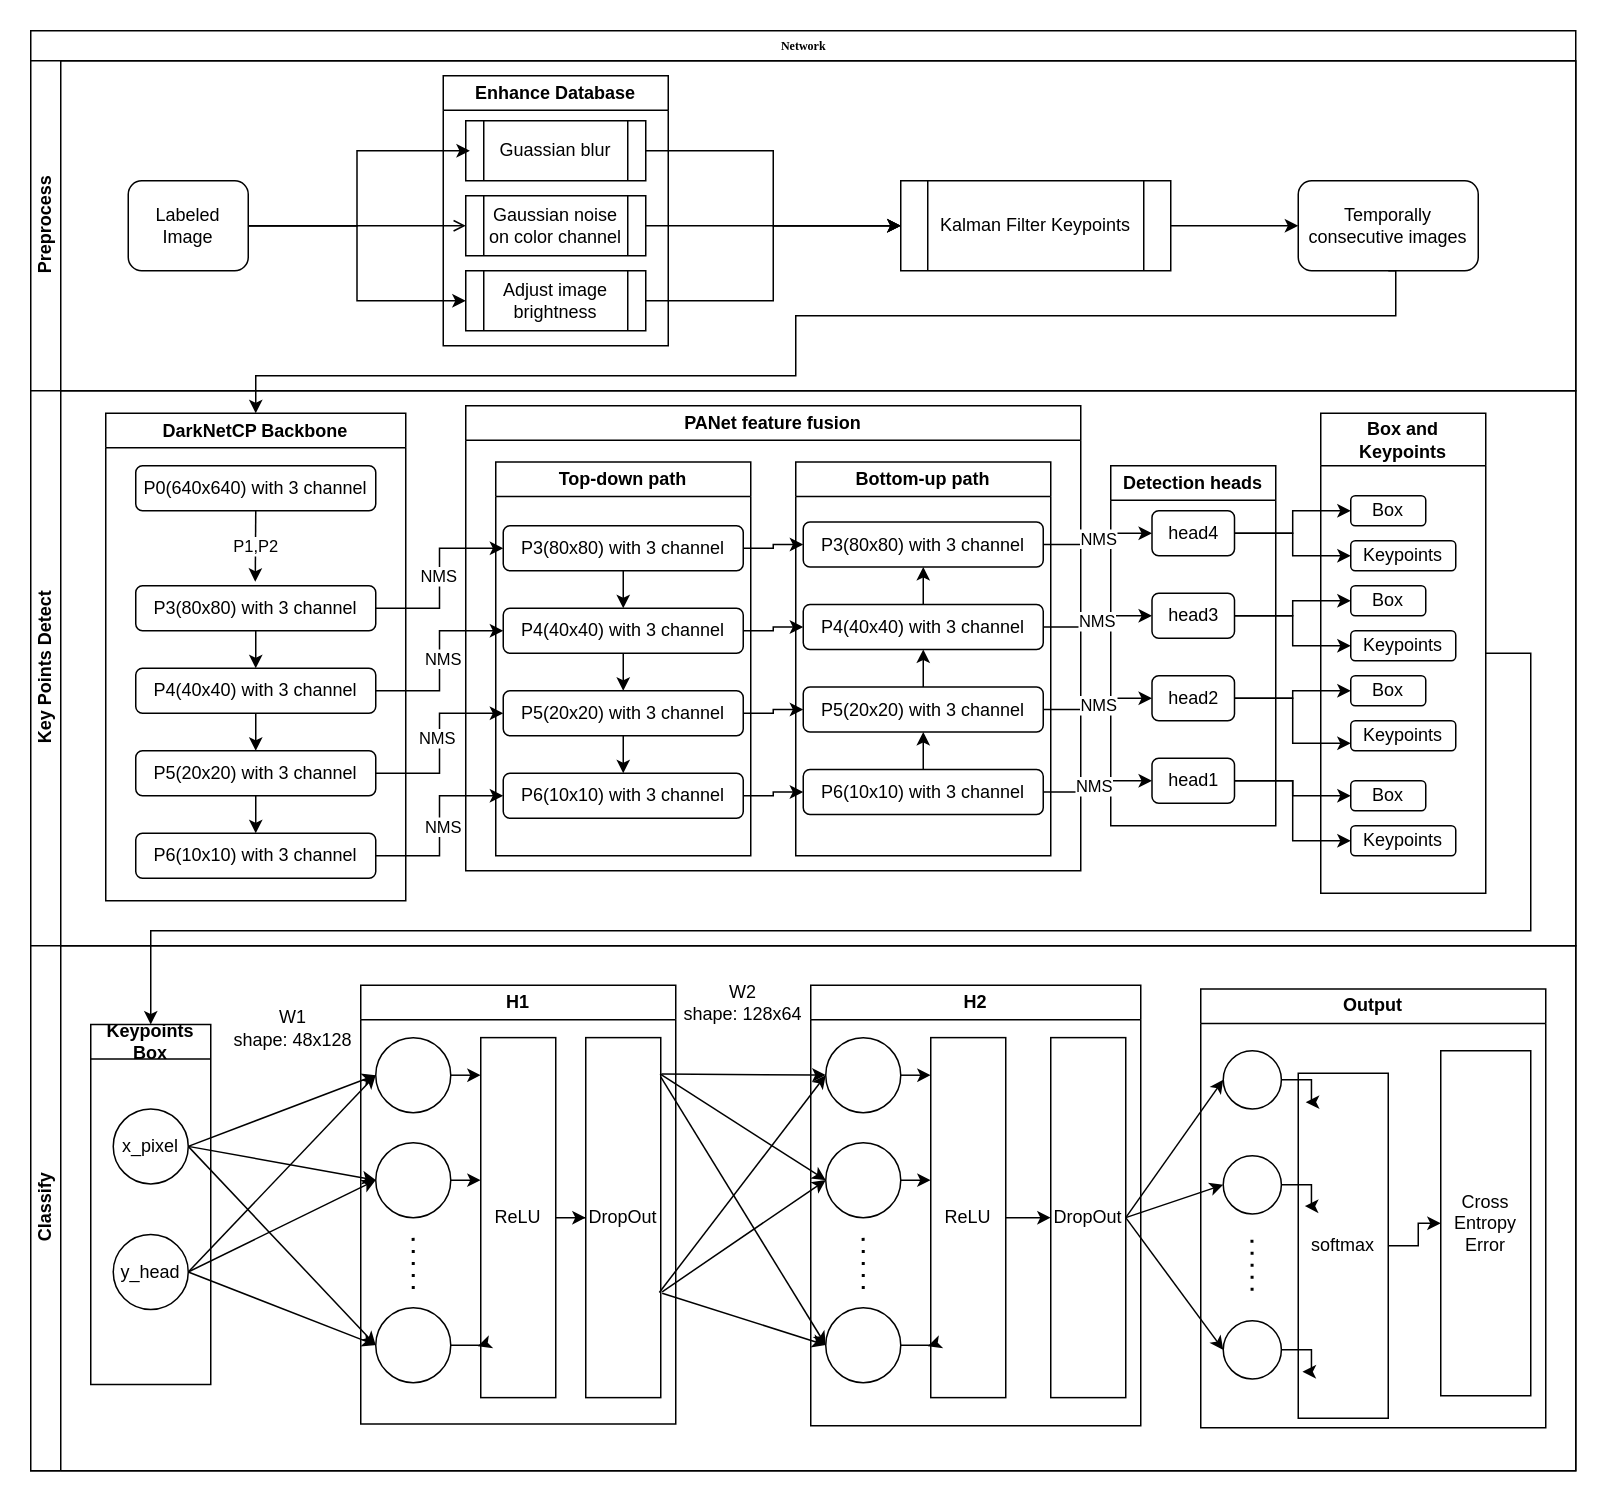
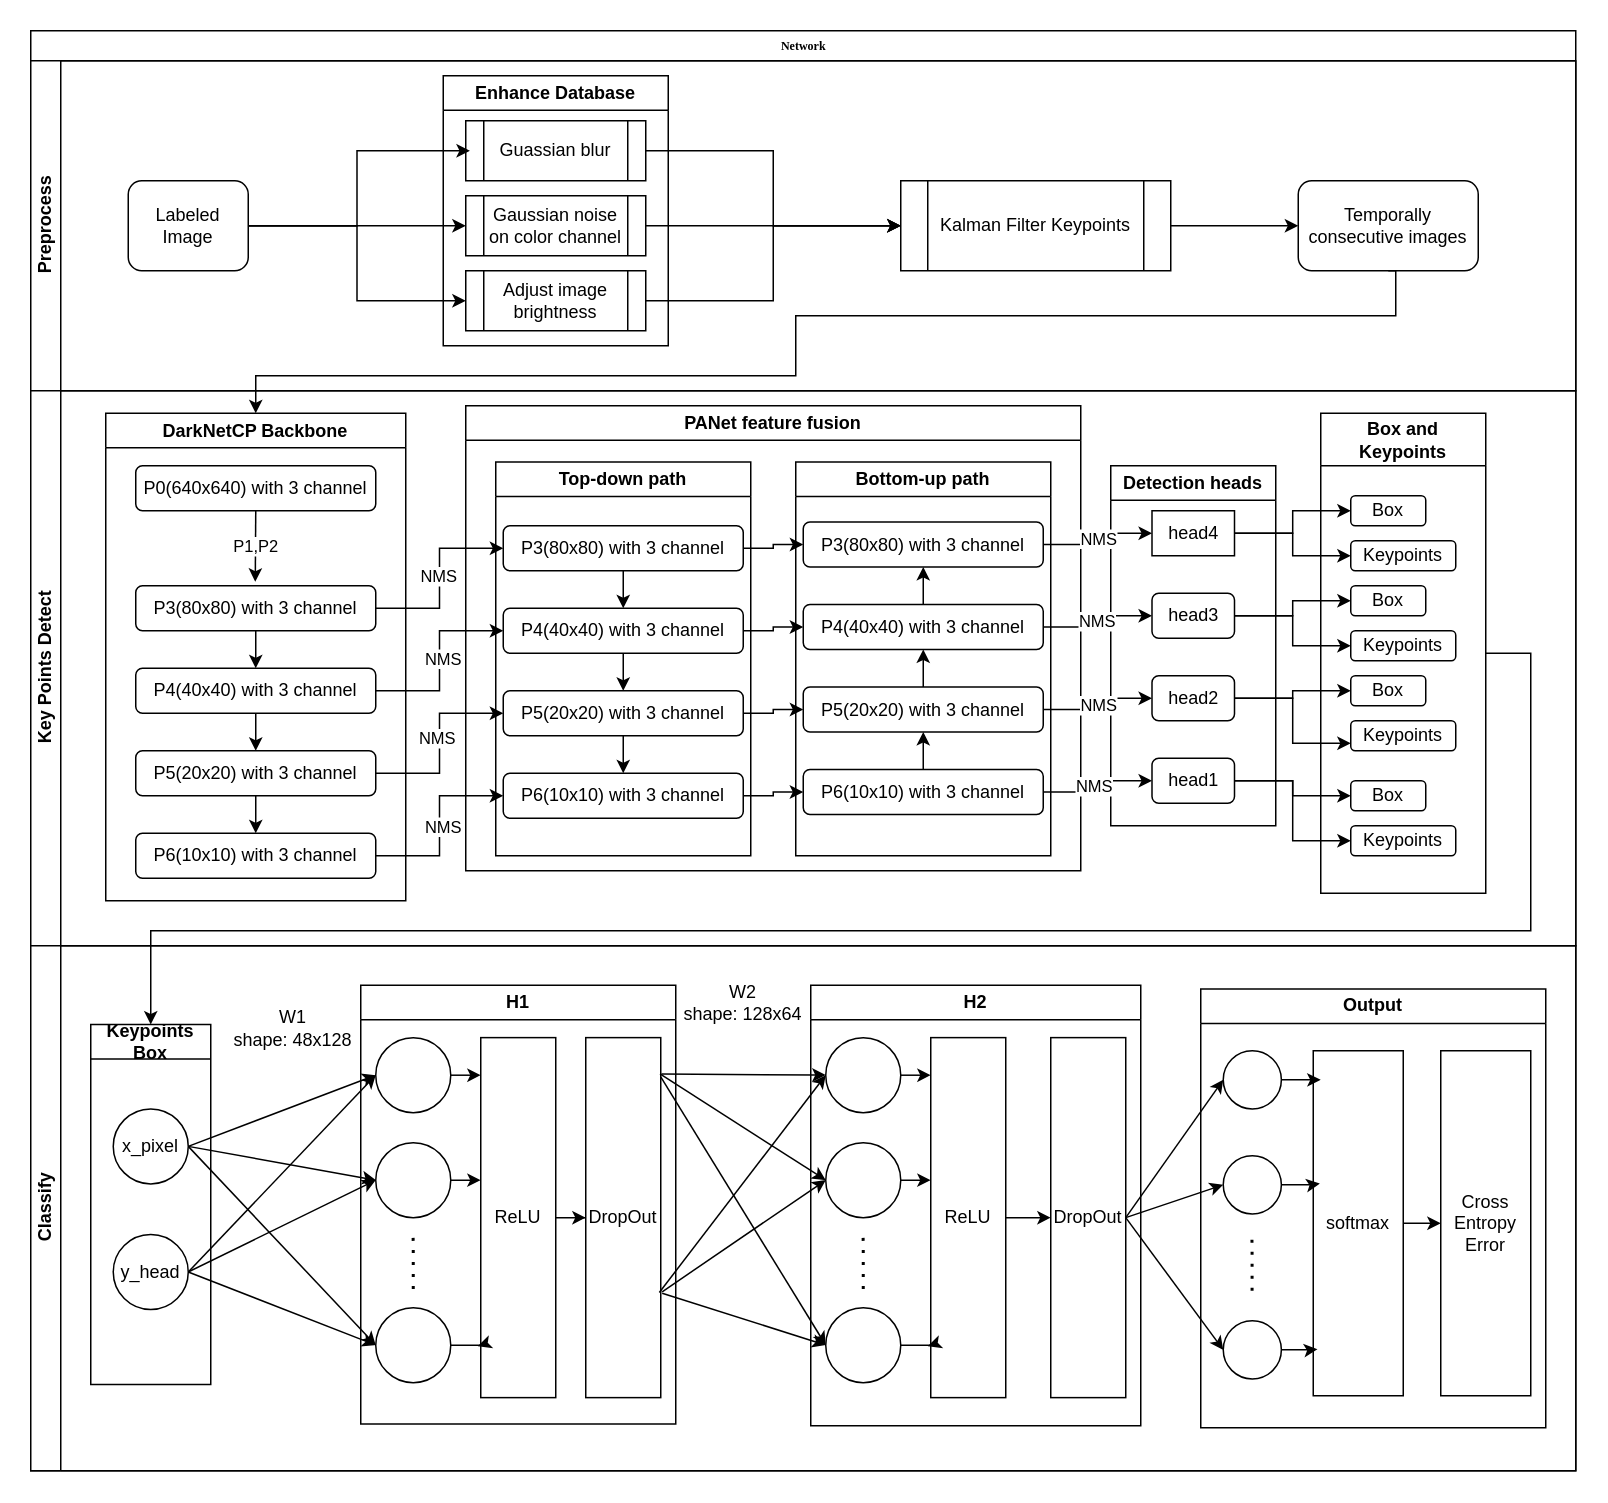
(456, 226) -> (454, 226)
(1193, 533) -> (1193, 533)
(1343, 1246) -> (1358, 1223)
